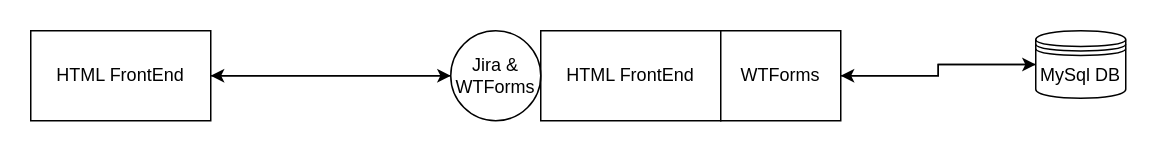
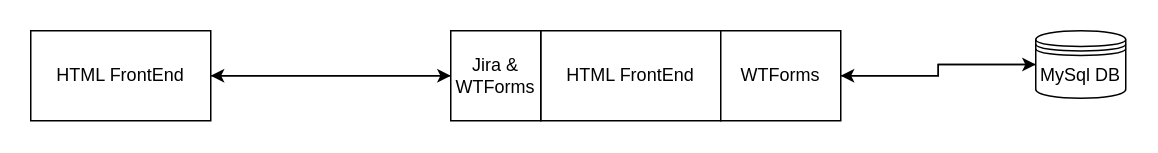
(496, 76) -> (496, 76)
